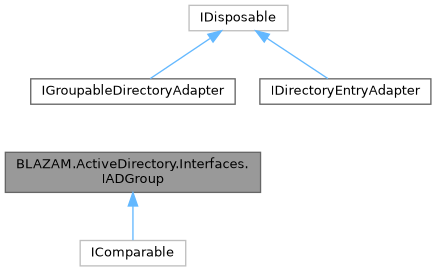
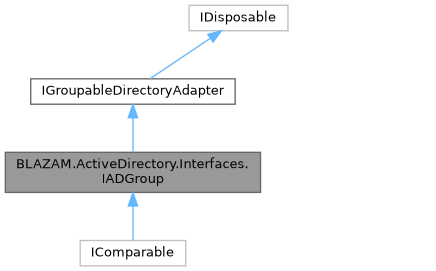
(345, 92) -> none
none -> (133, 135)
